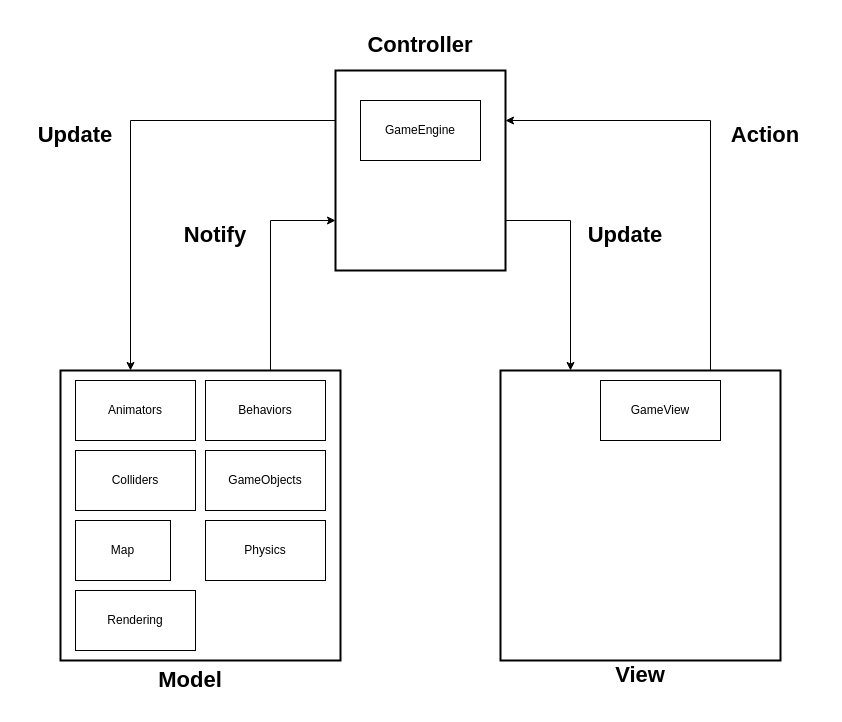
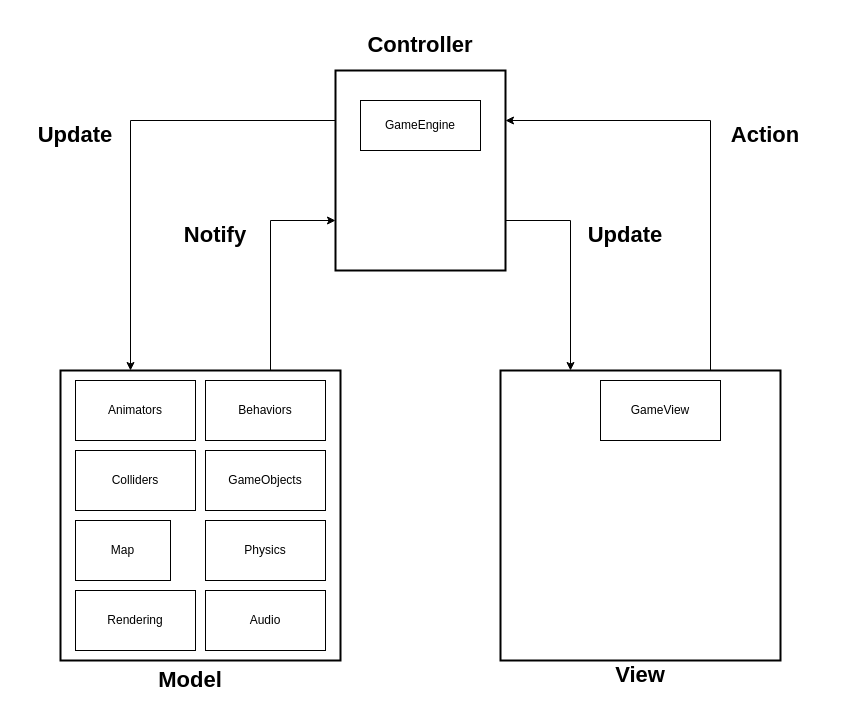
(421, 131) -> (421, 126)
none -> (266, 621)
